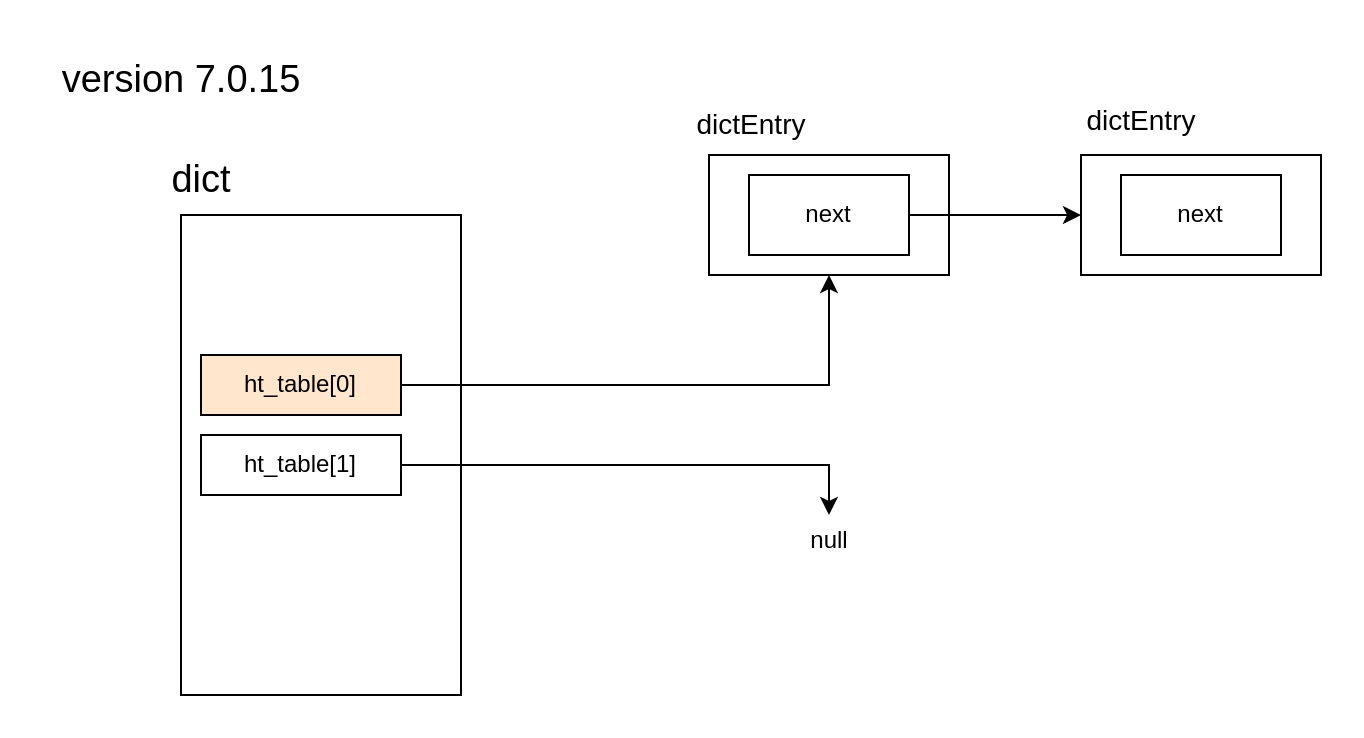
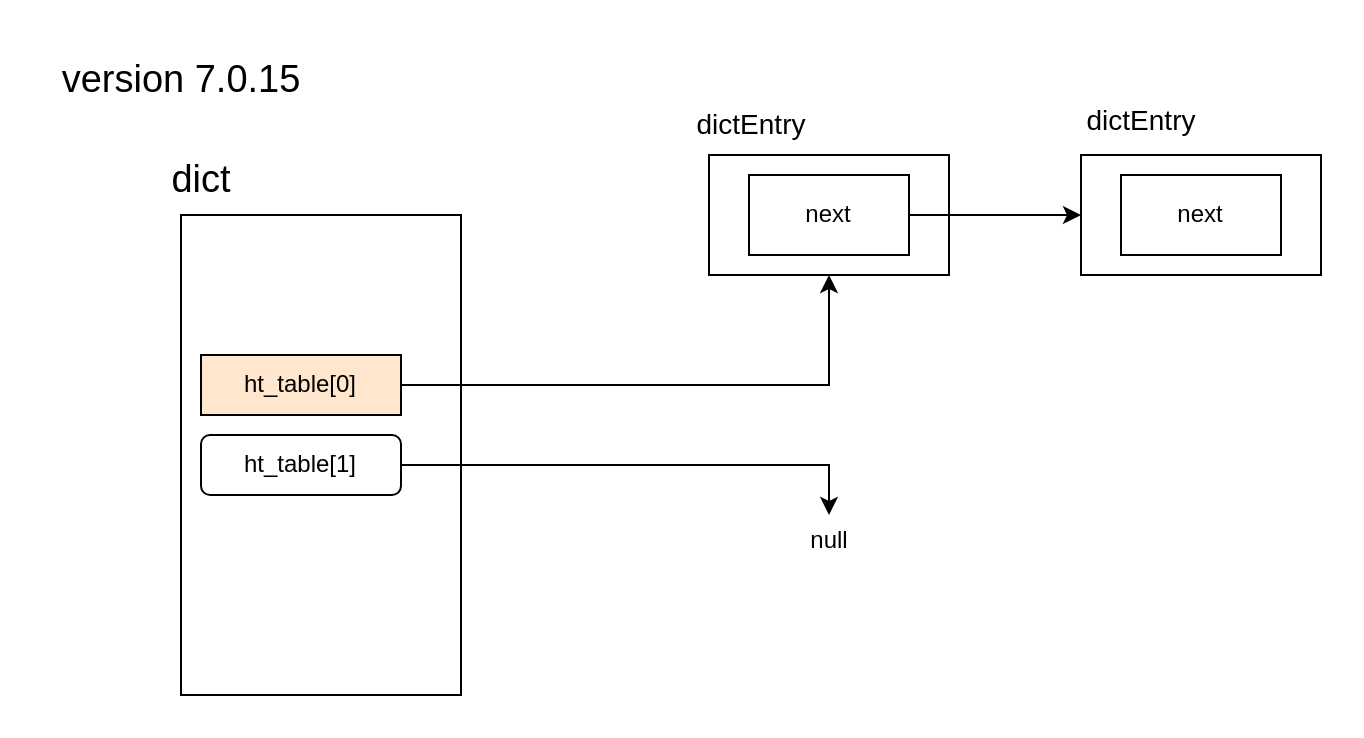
(301, 465) -> (301, 465)
